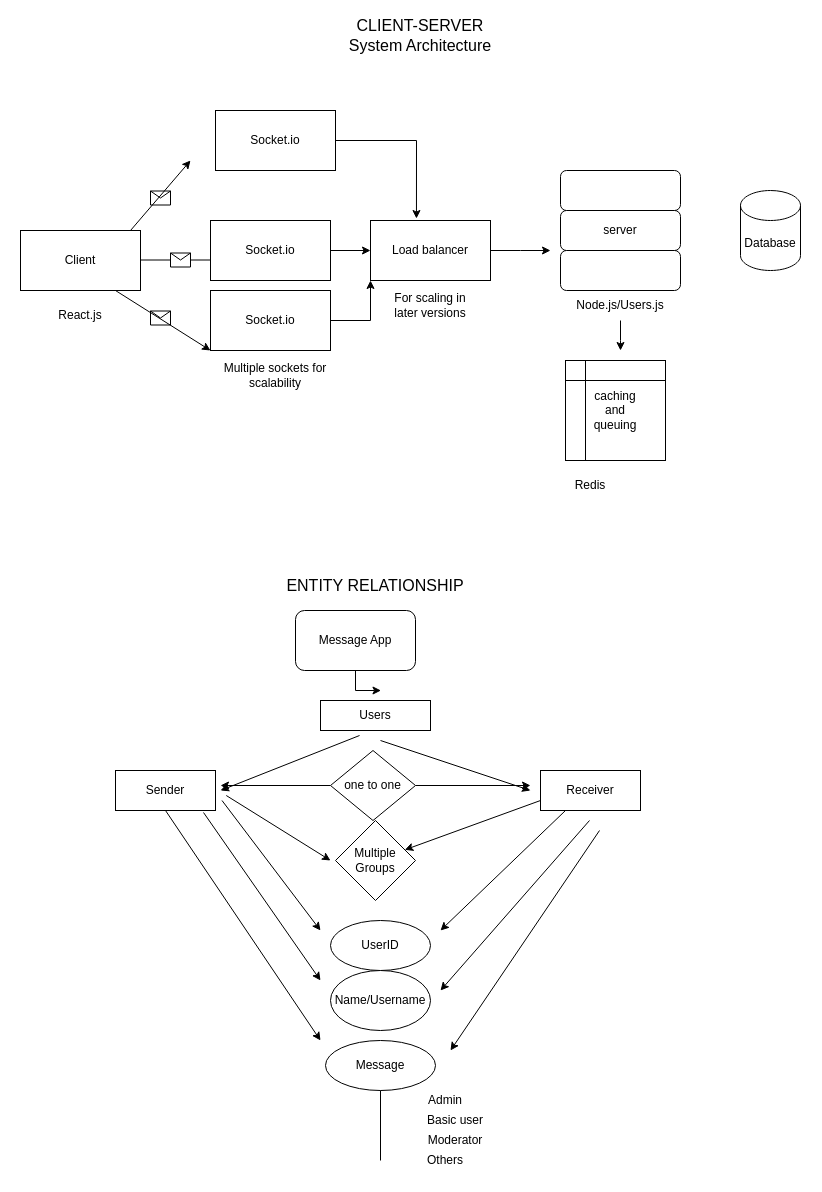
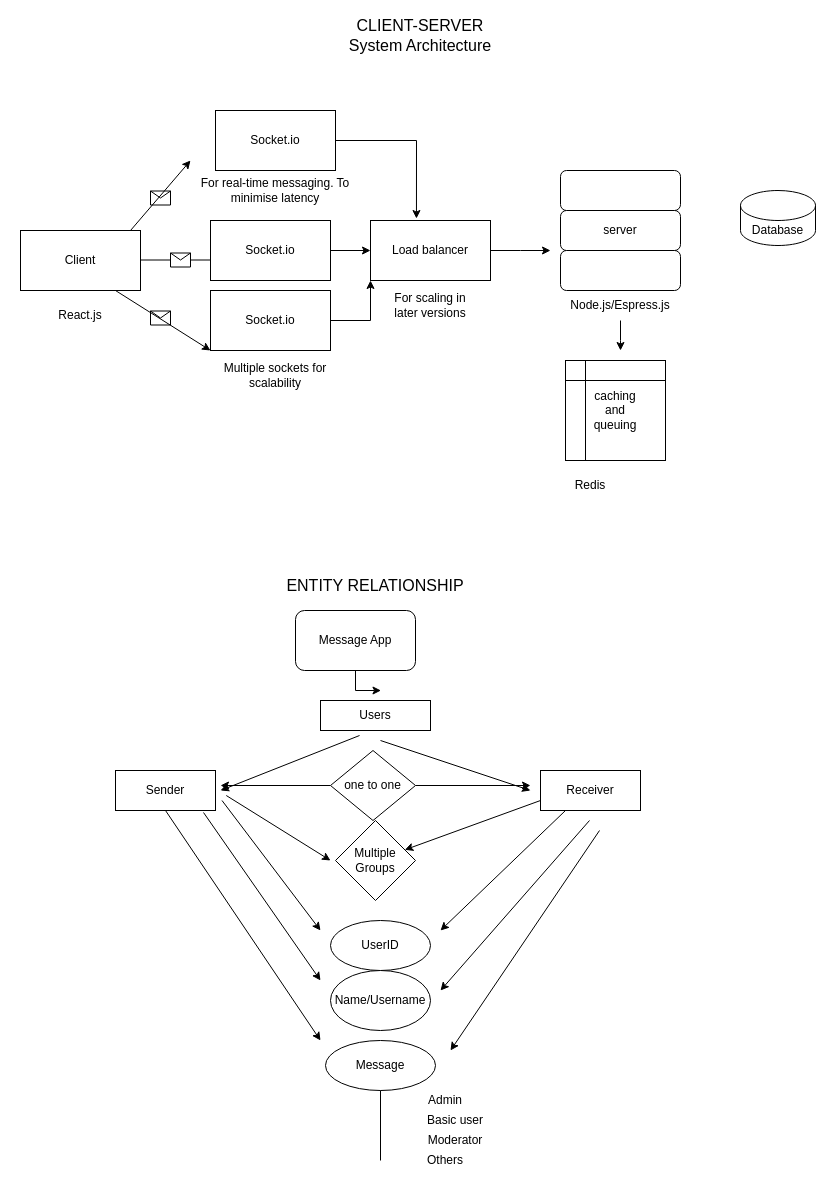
none -> (276, 191)
(771, 231) -> (778, 218)
(621, 306) -> (621, 306)
